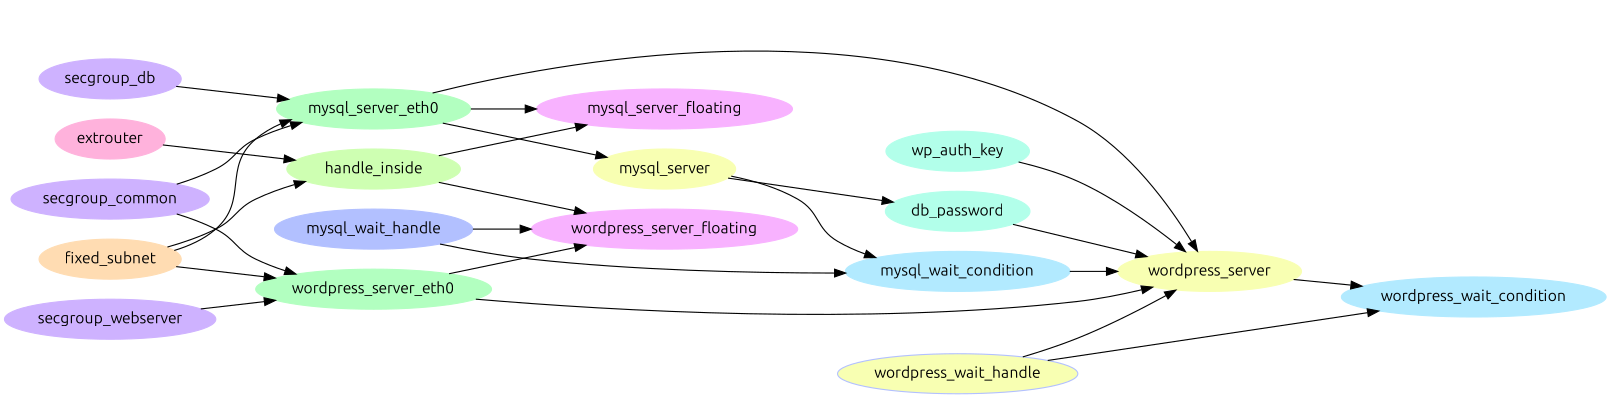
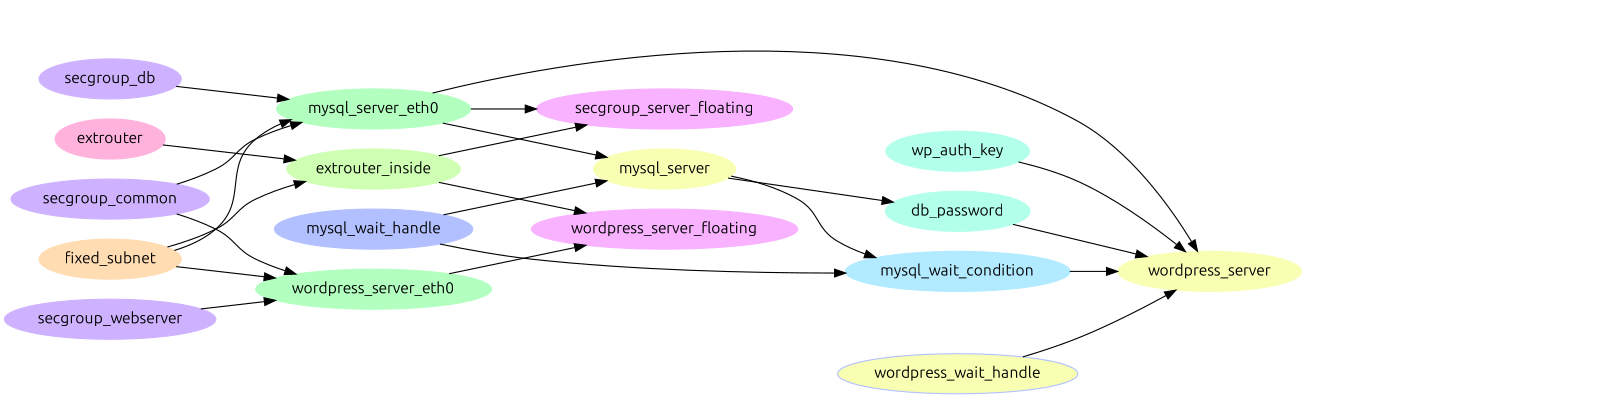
(665, 109) -> (665, 109)
(374, 169) -> (374, 169)
(496, 229) -> (501, 203)
(1474, 297) -> none
(809, 314) -> none
